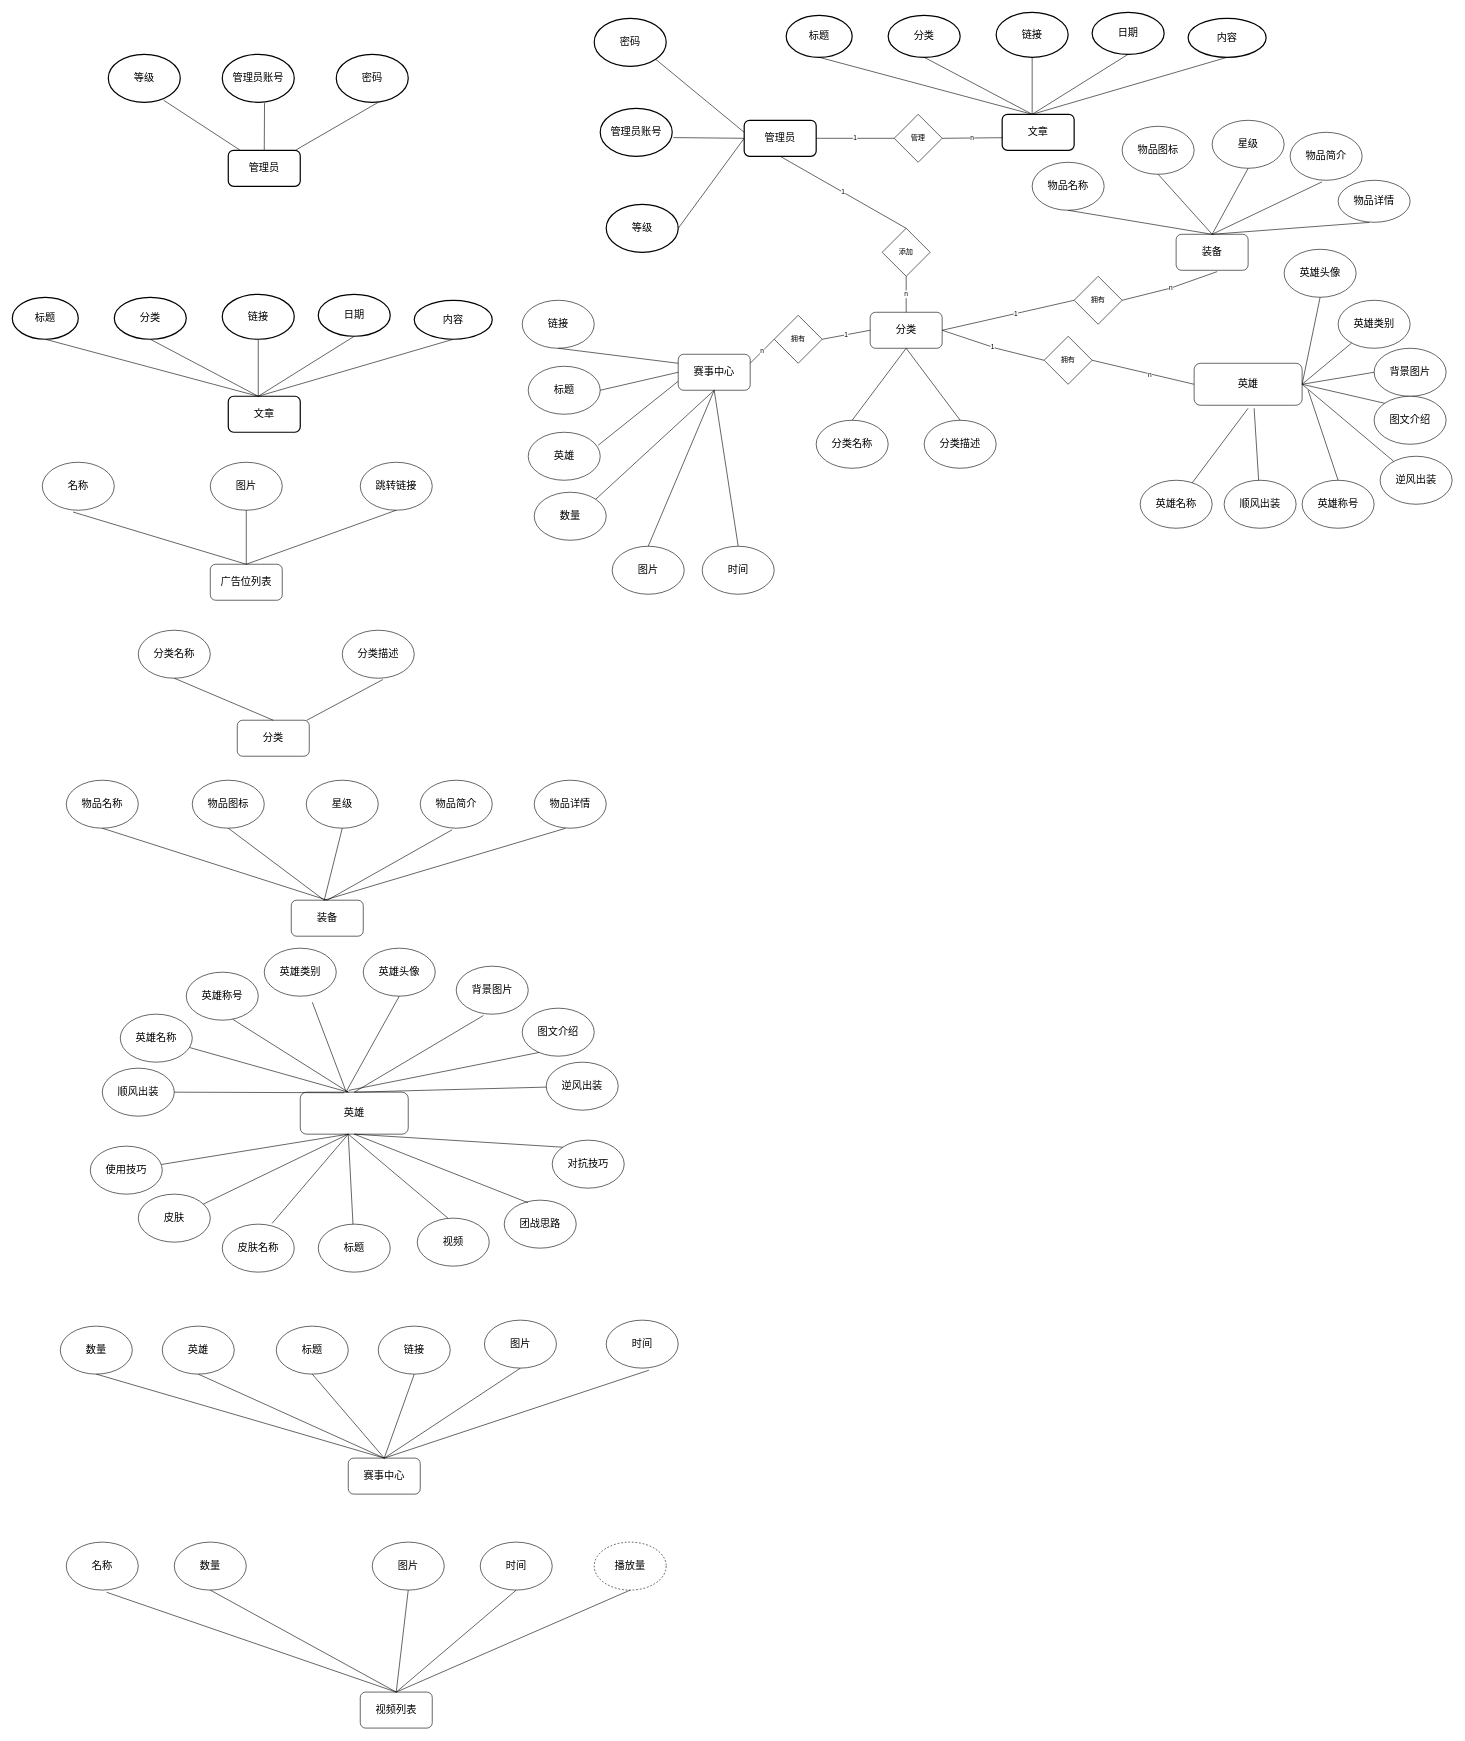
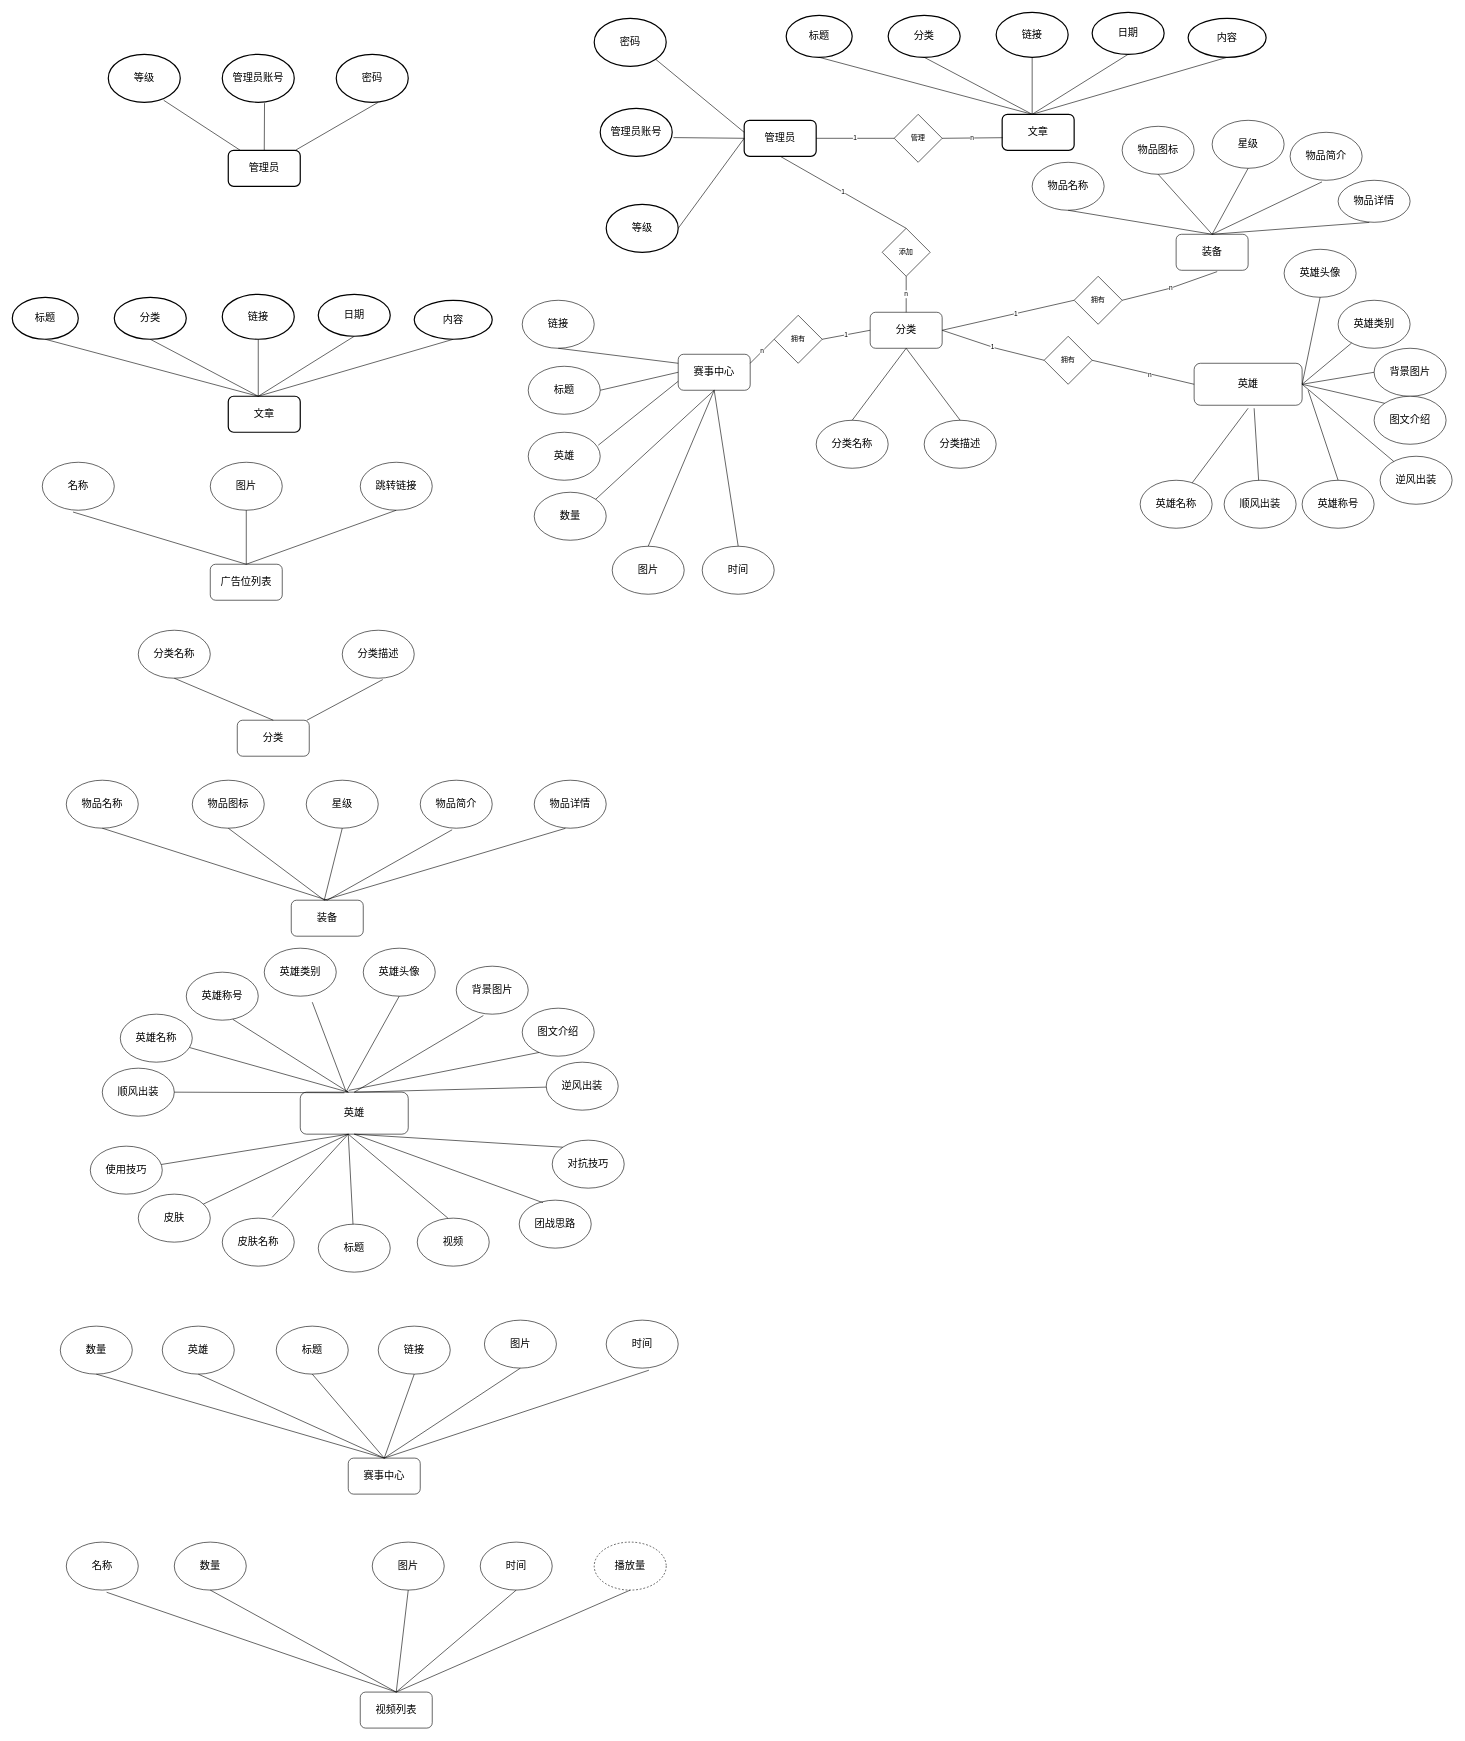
(540, 1224) -> (555, 1224)
(258, 1248) -> (258, 1242)
